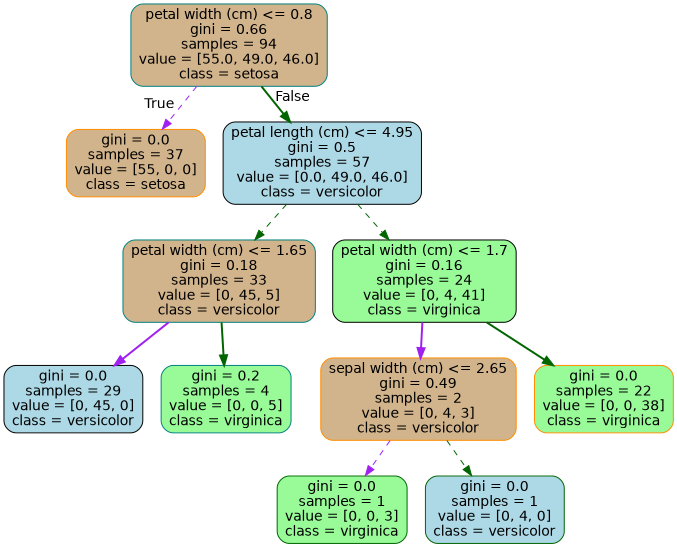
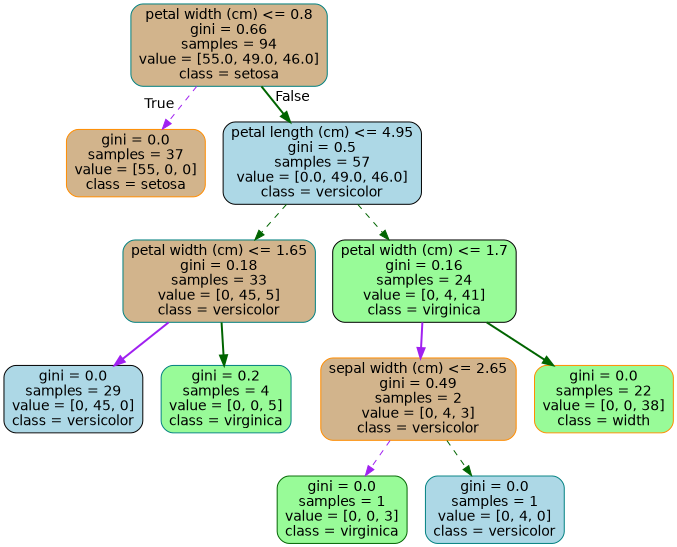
(604, 399) -> (604, 399)
(495, 510) -> (495, 510)
